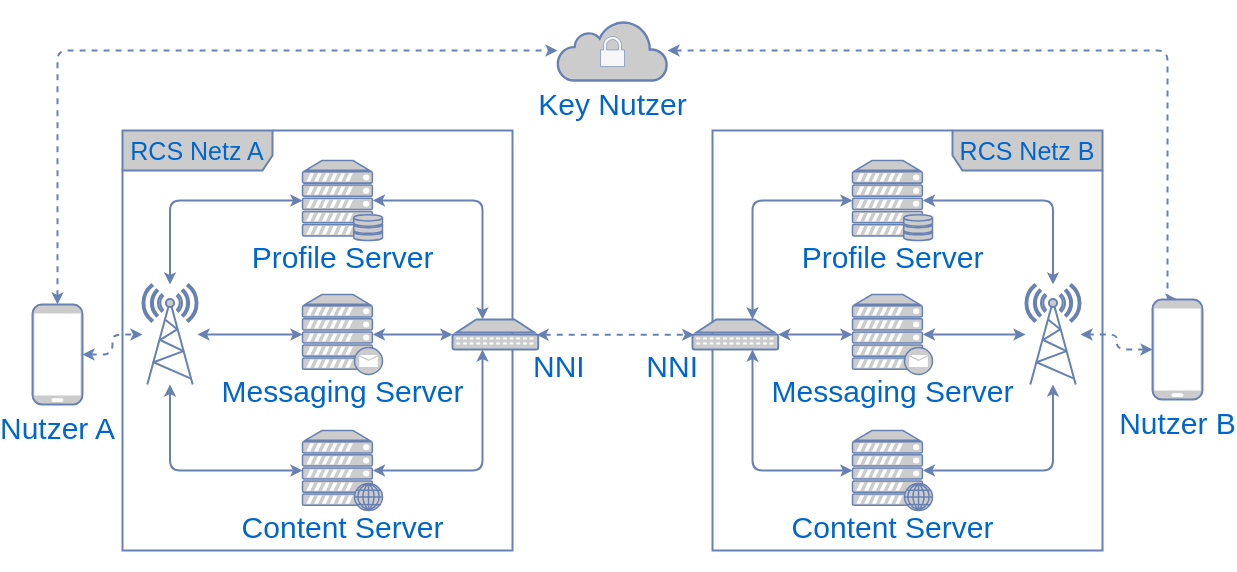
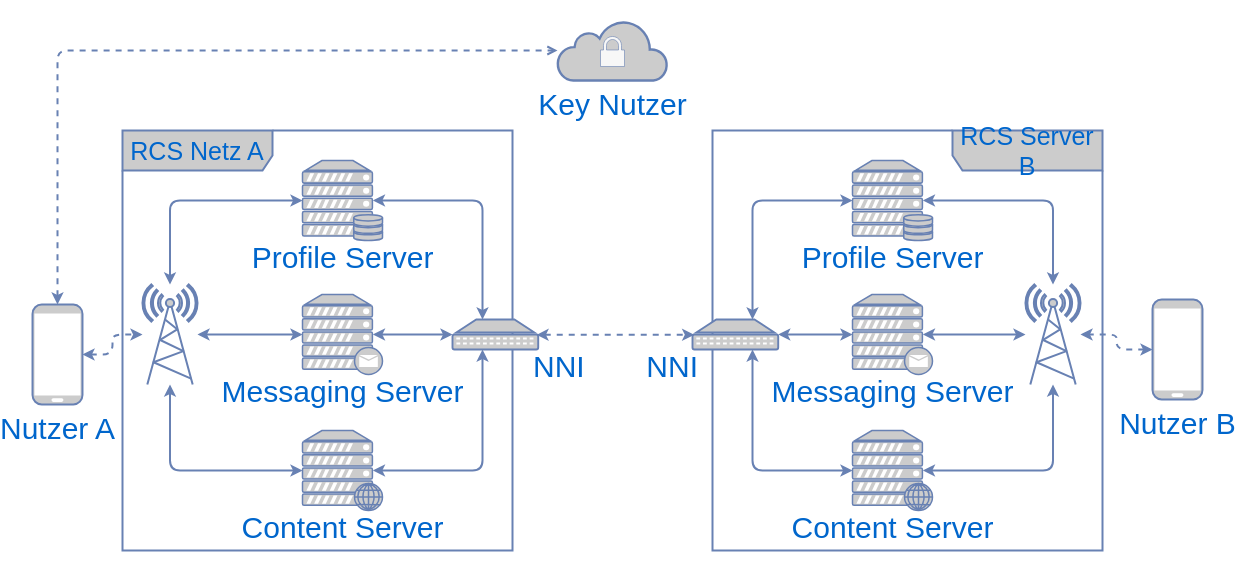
(547, 51) -> (548, 51)
(1041, 51) -> none
(1028, 151) -> (1028, 151)
